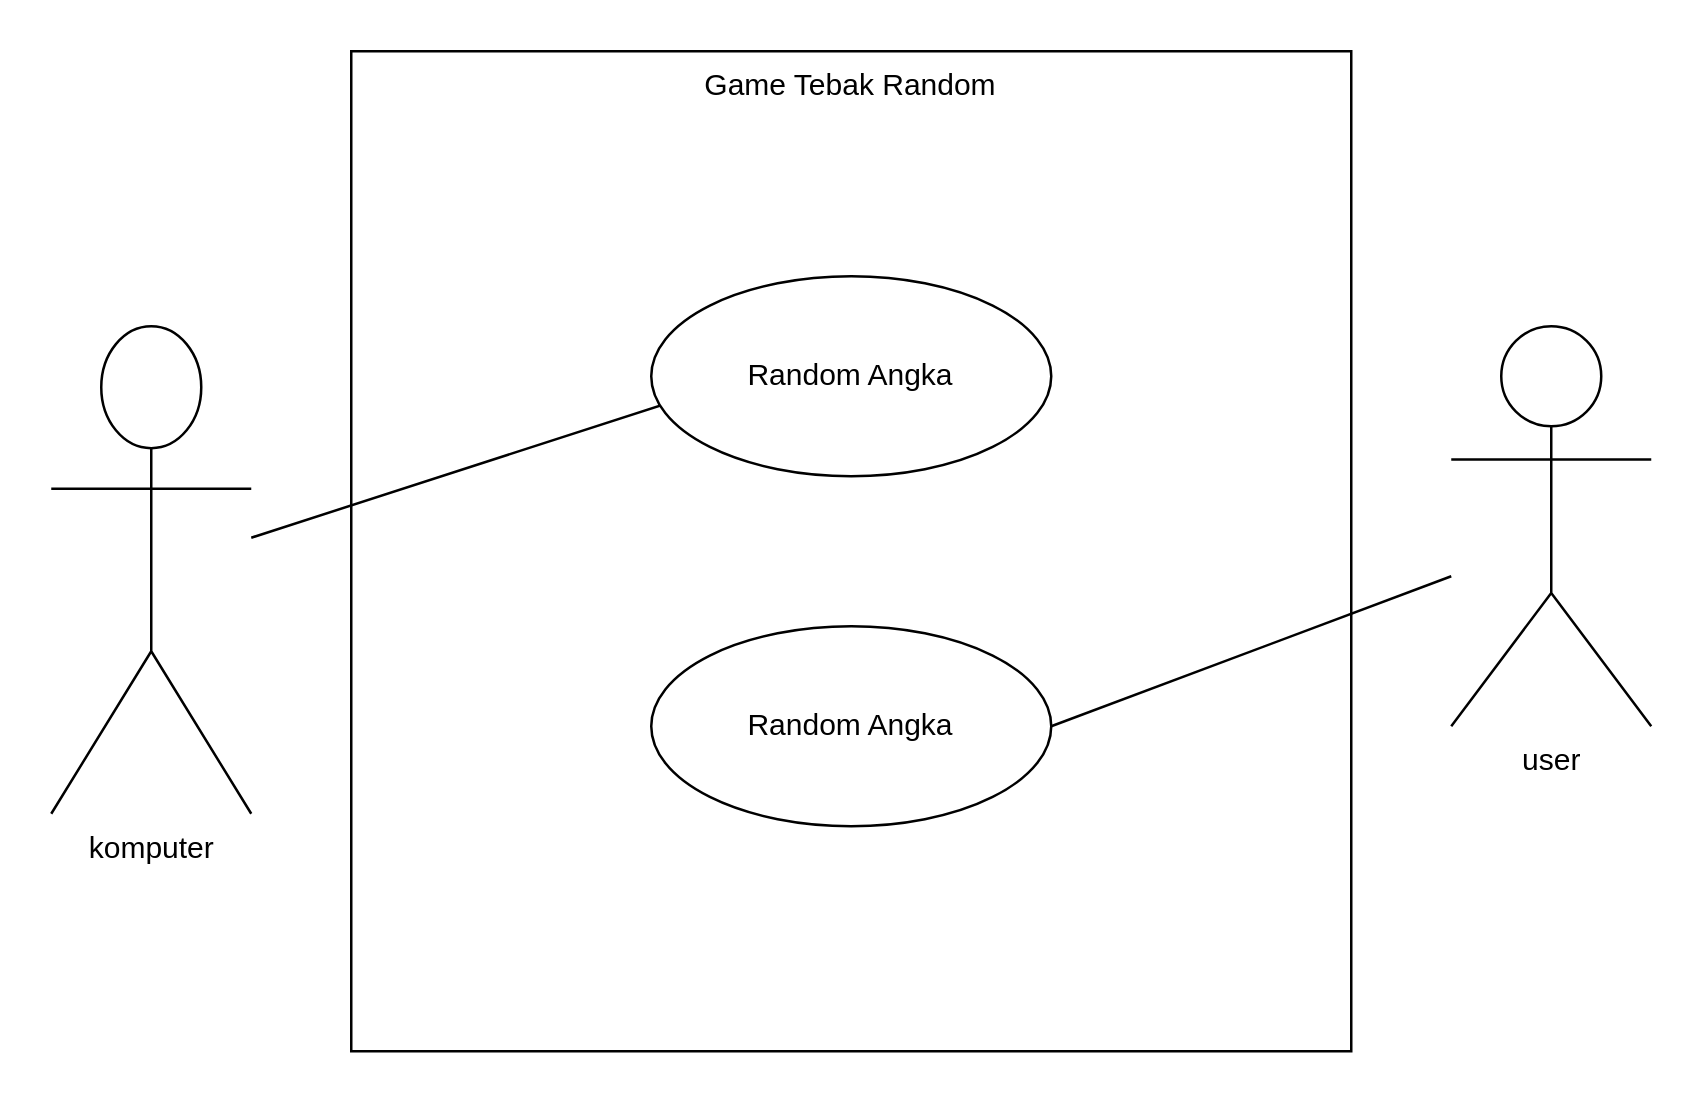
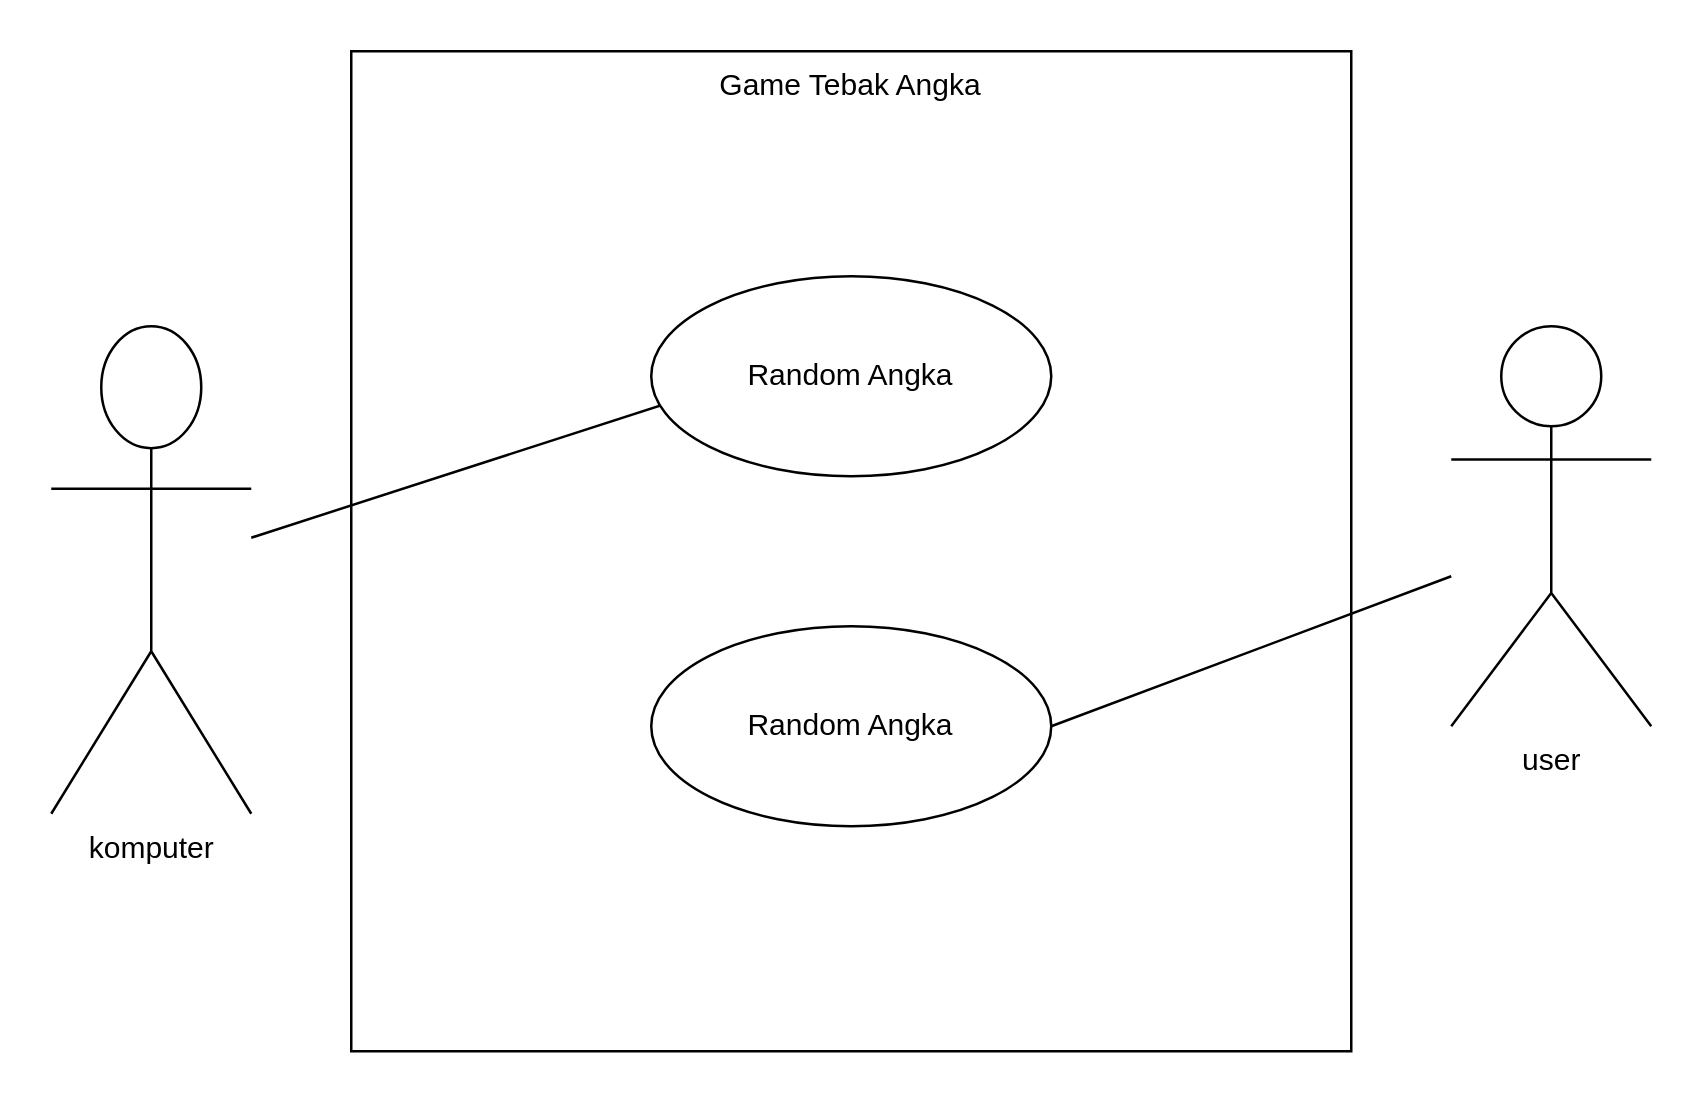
(851, 87) -> (851, 87)
